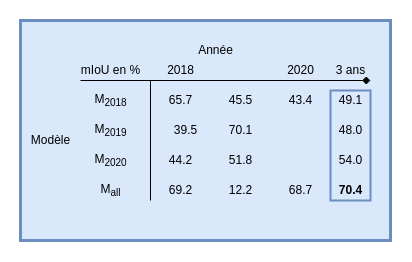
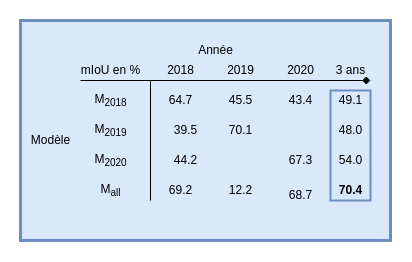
none -> (241, 71)
(181, 101) -> (181, 101)
(181, 161) -> (186, 161)
(241, 161) -> none
none -> (301, 161)
(301, 191) -> (301, 196)
